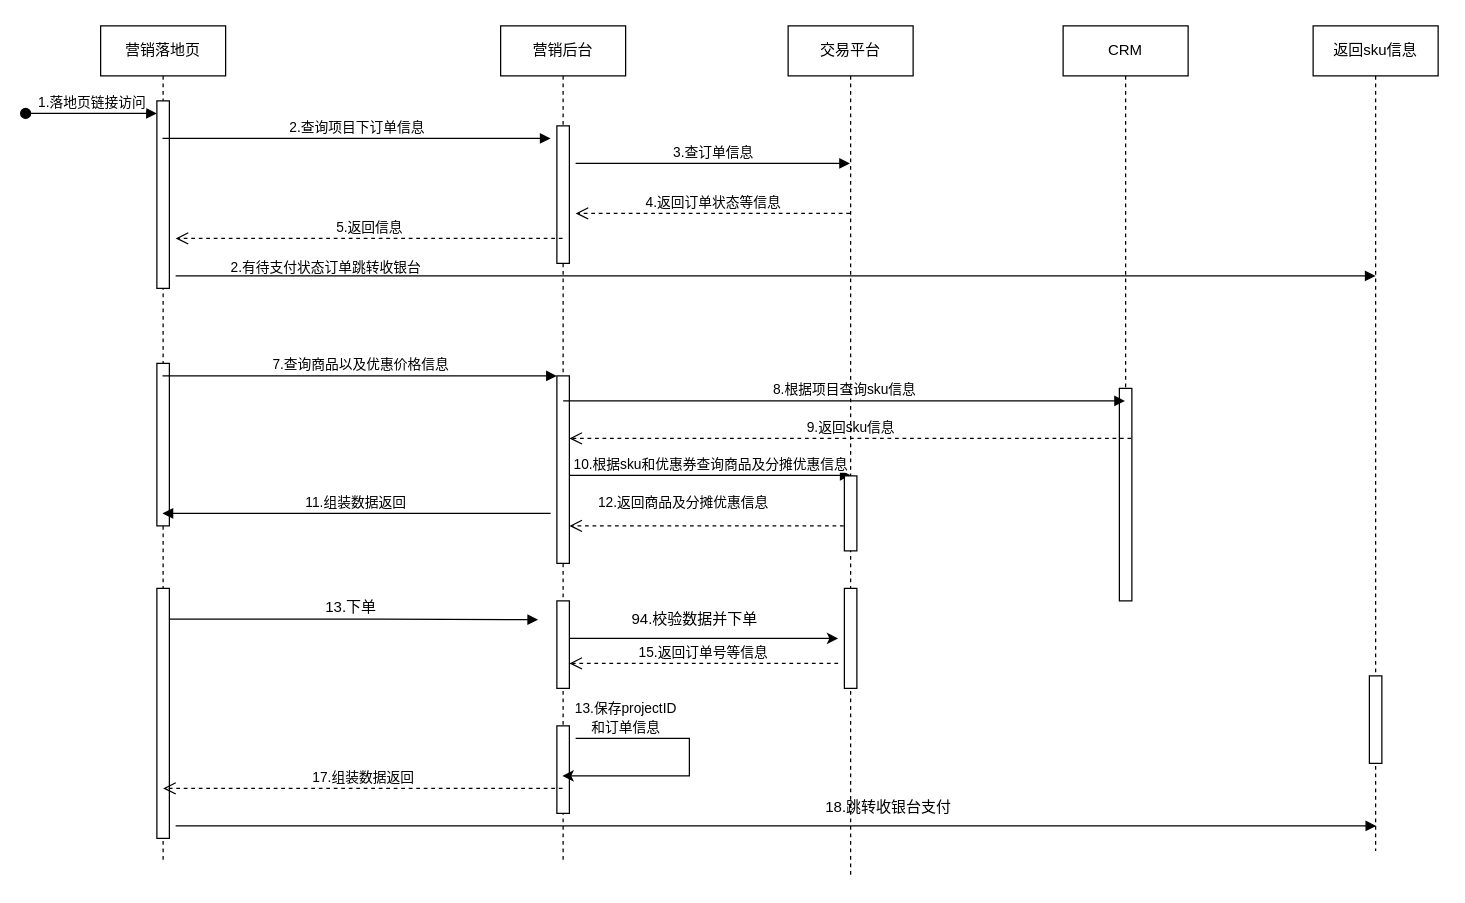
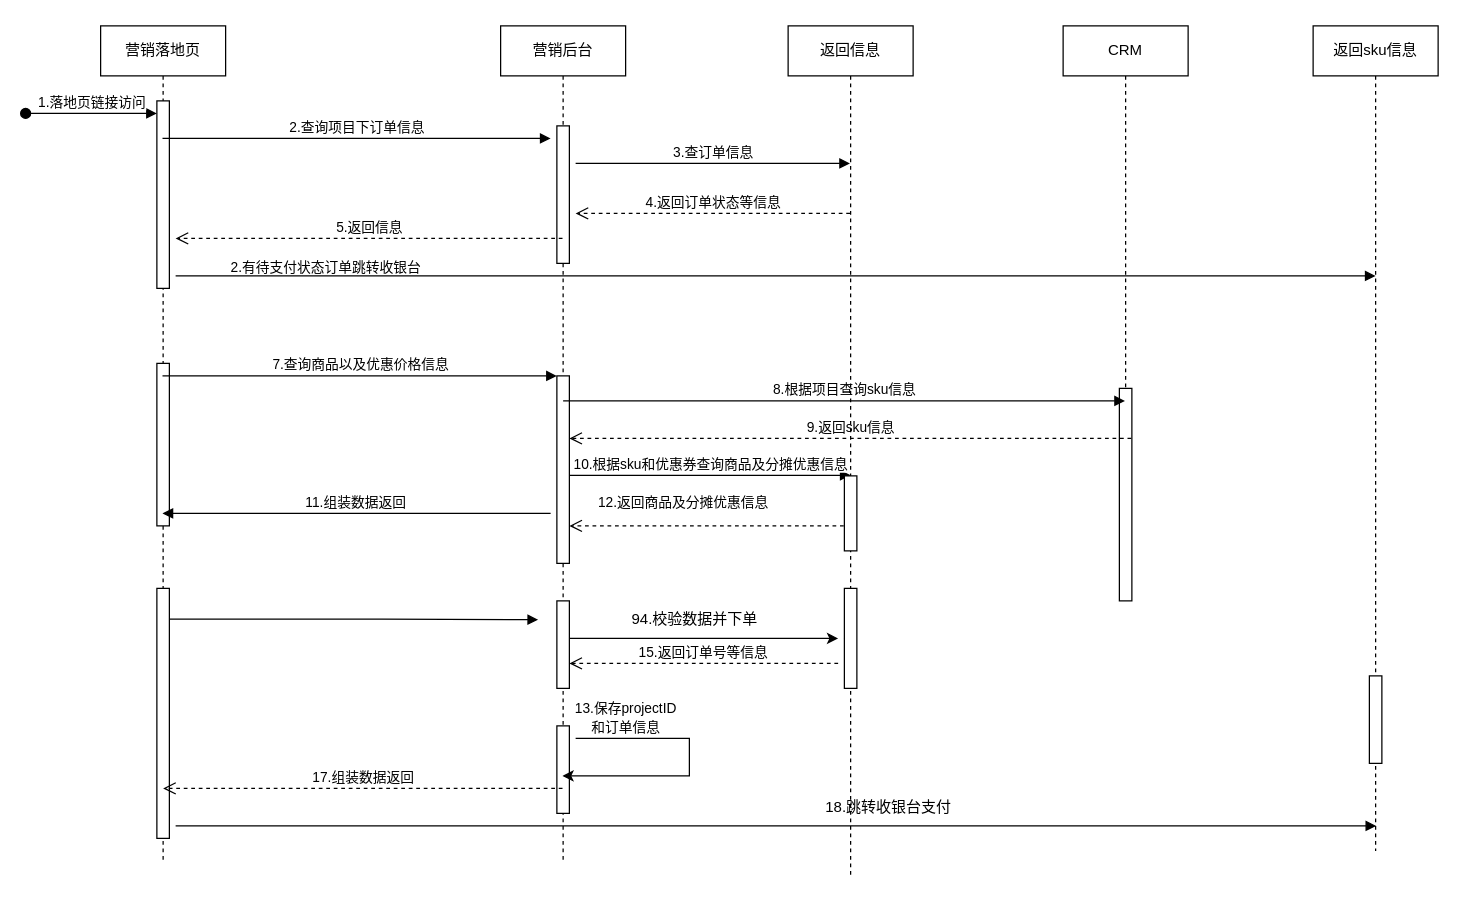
(851, 51) -> (851, 51)
(351, 607) -> none
